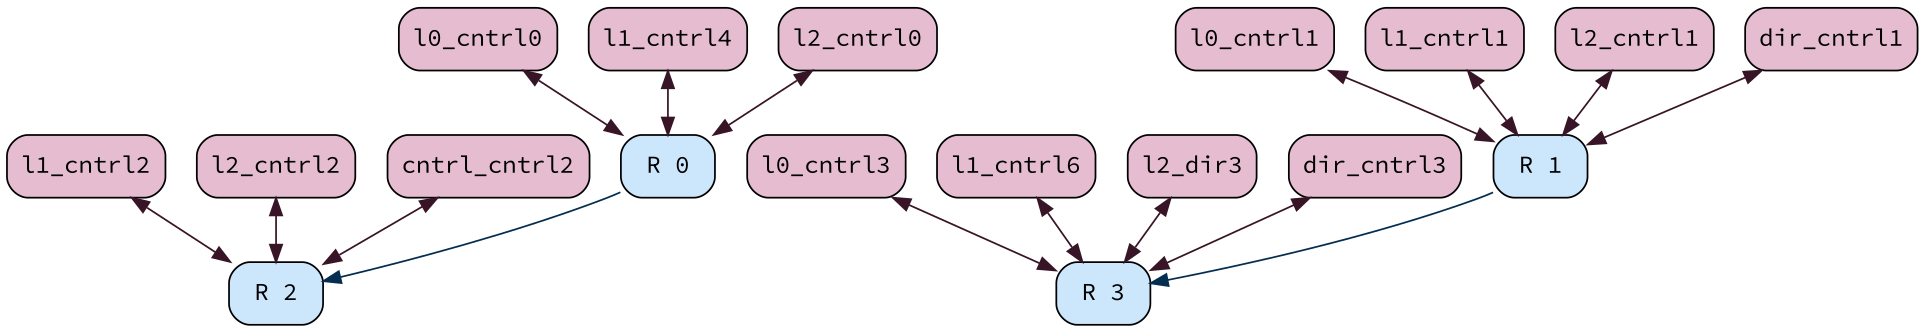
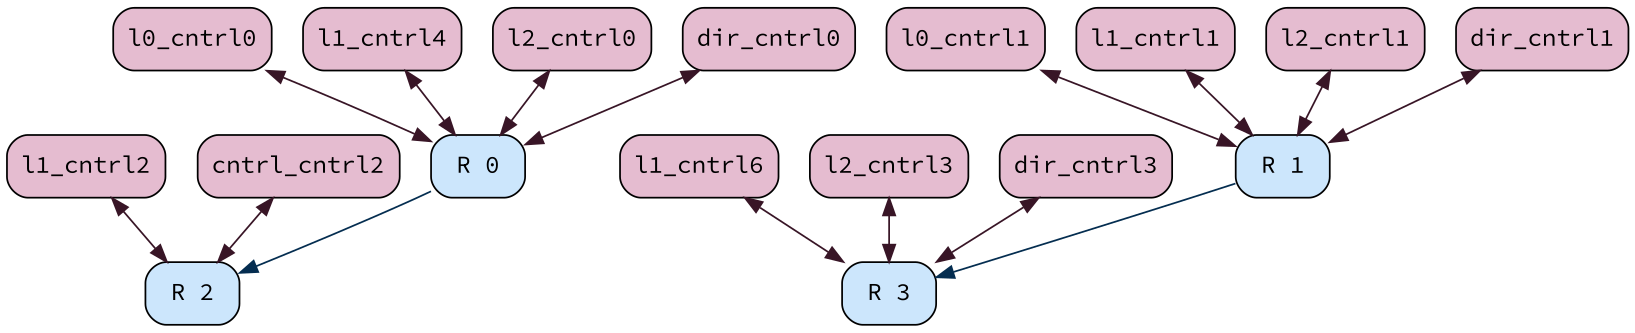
none -> (769, 39)
(276, 166) -> none
(826, 166) -> none
(1192, 166) -> (889, 166)
